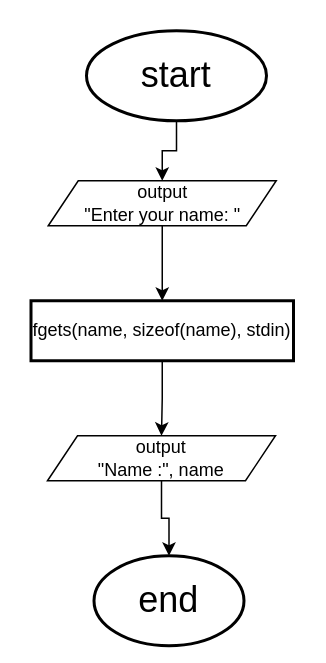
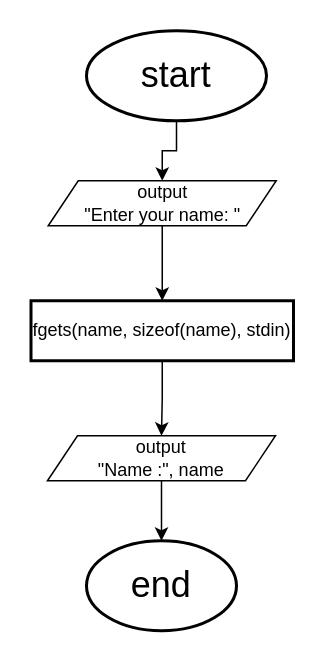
(169, 601) -> (161, 586)
